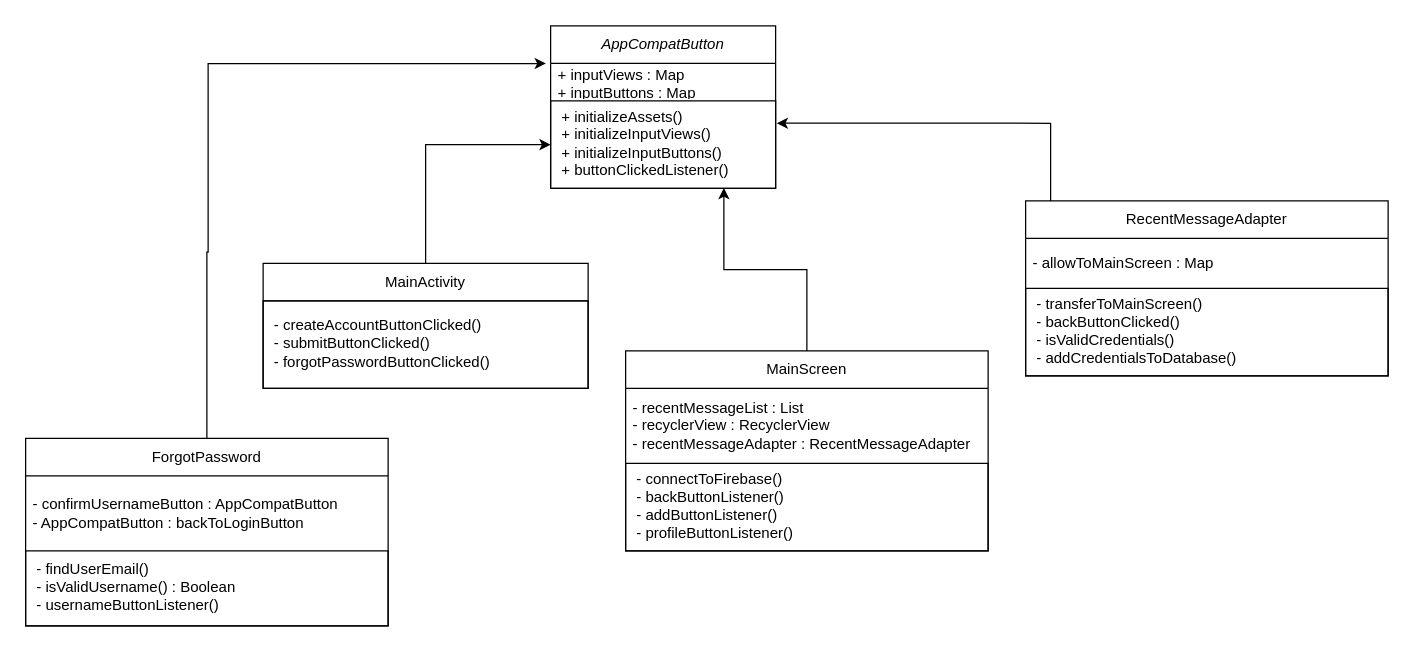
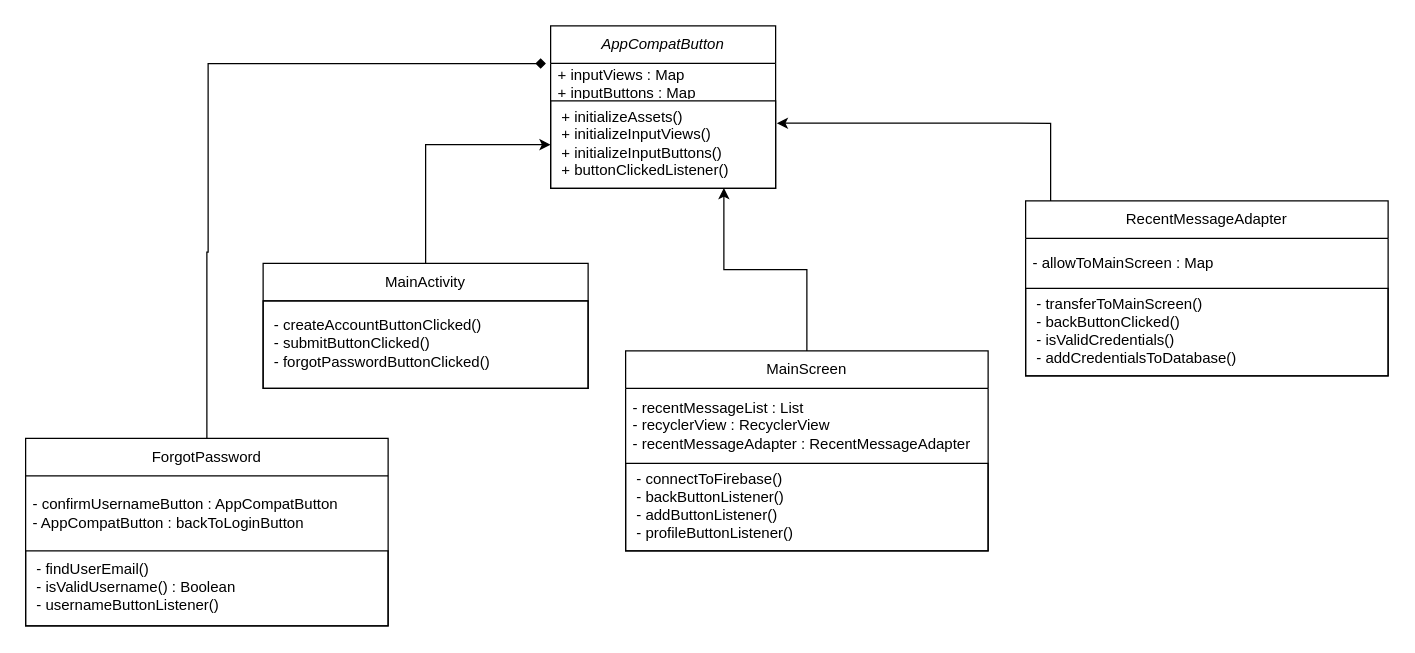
(536, 63) -> (535, 63)
